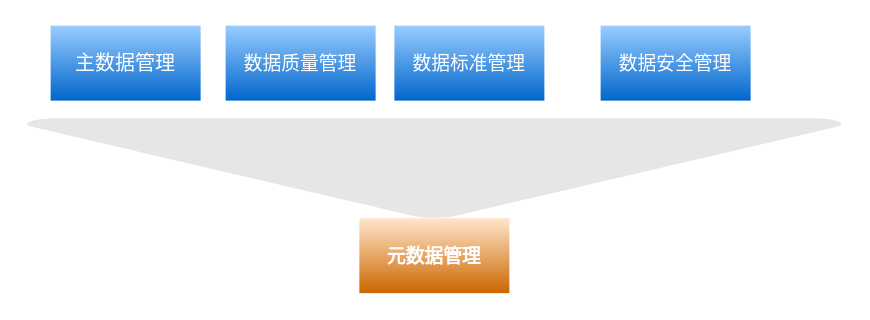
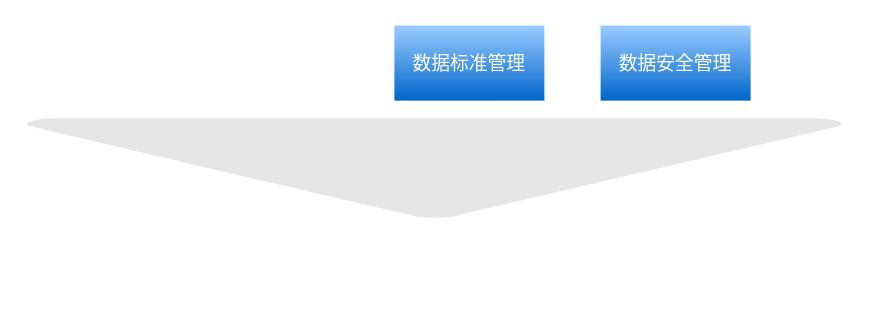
(126, 63) -> none
(301, 63) -> none
(434, 256) -> none
